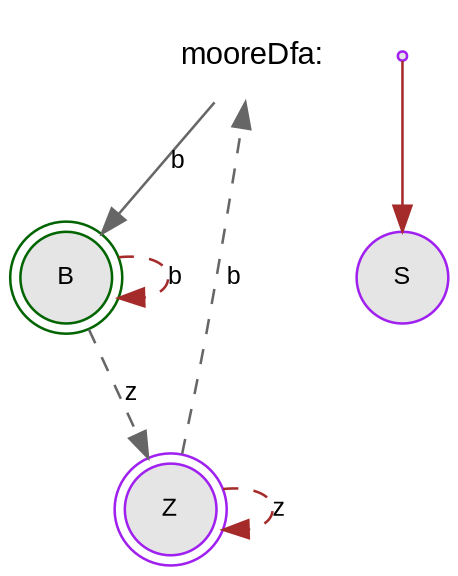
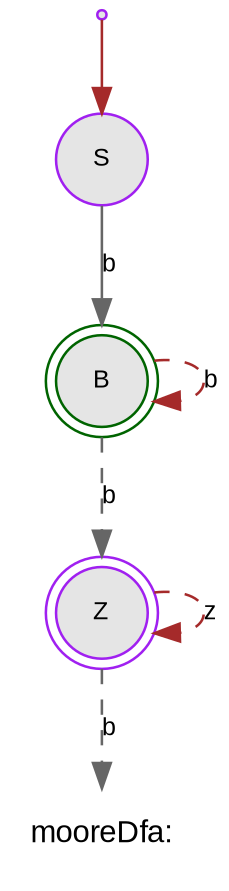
(167, 158) -> (102, 252)
(132, 394) -> (110, 497)
